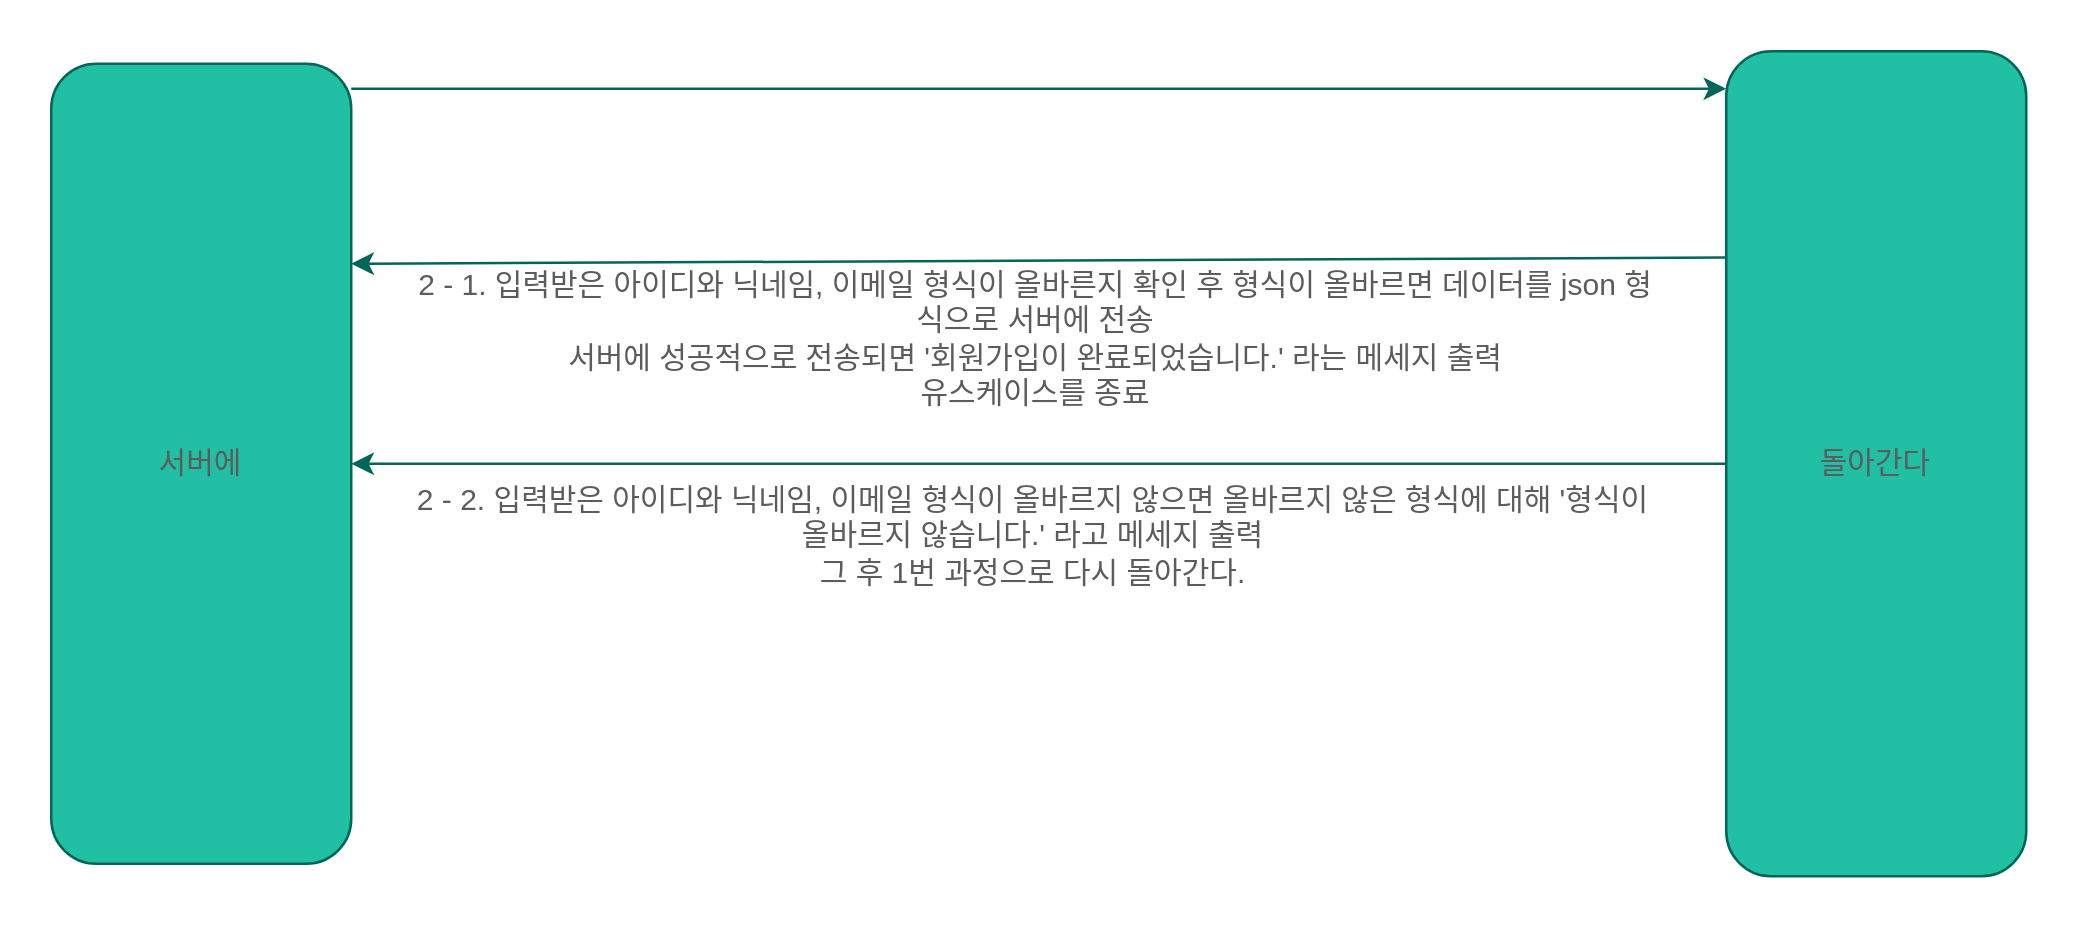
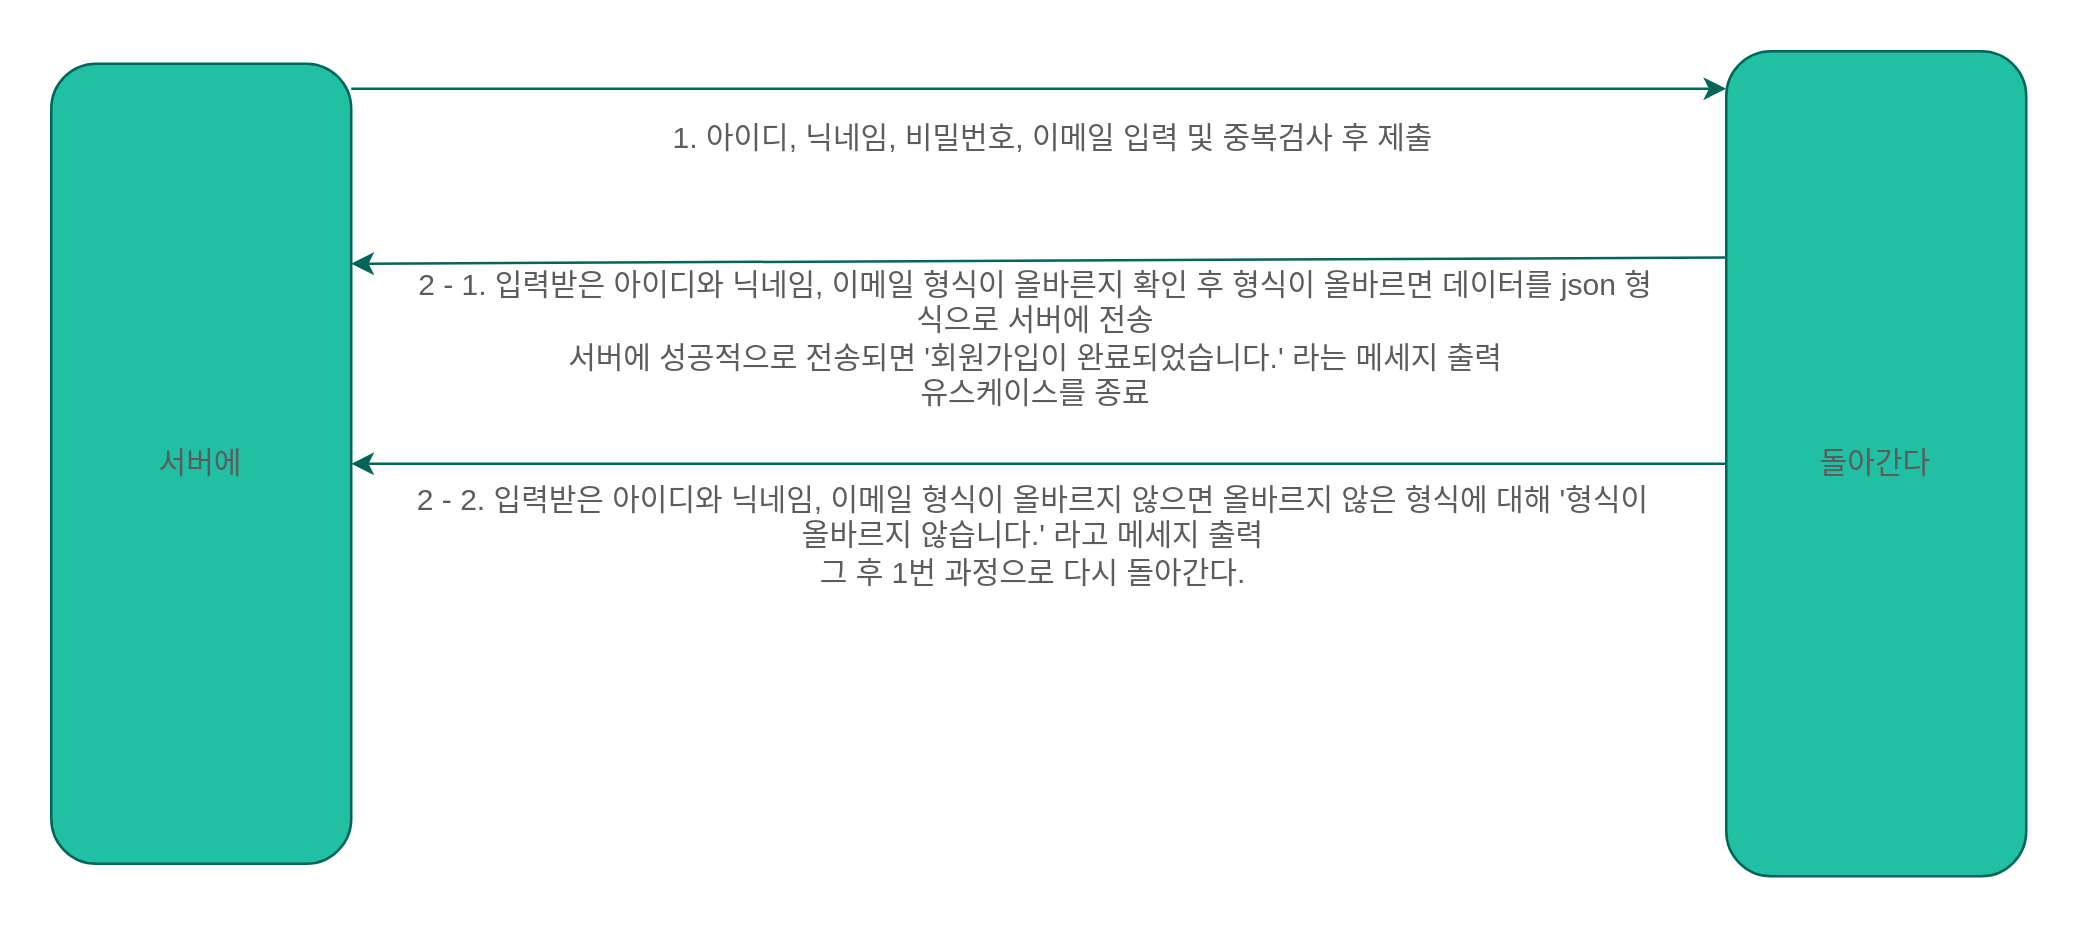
none -> (1054, 139)
